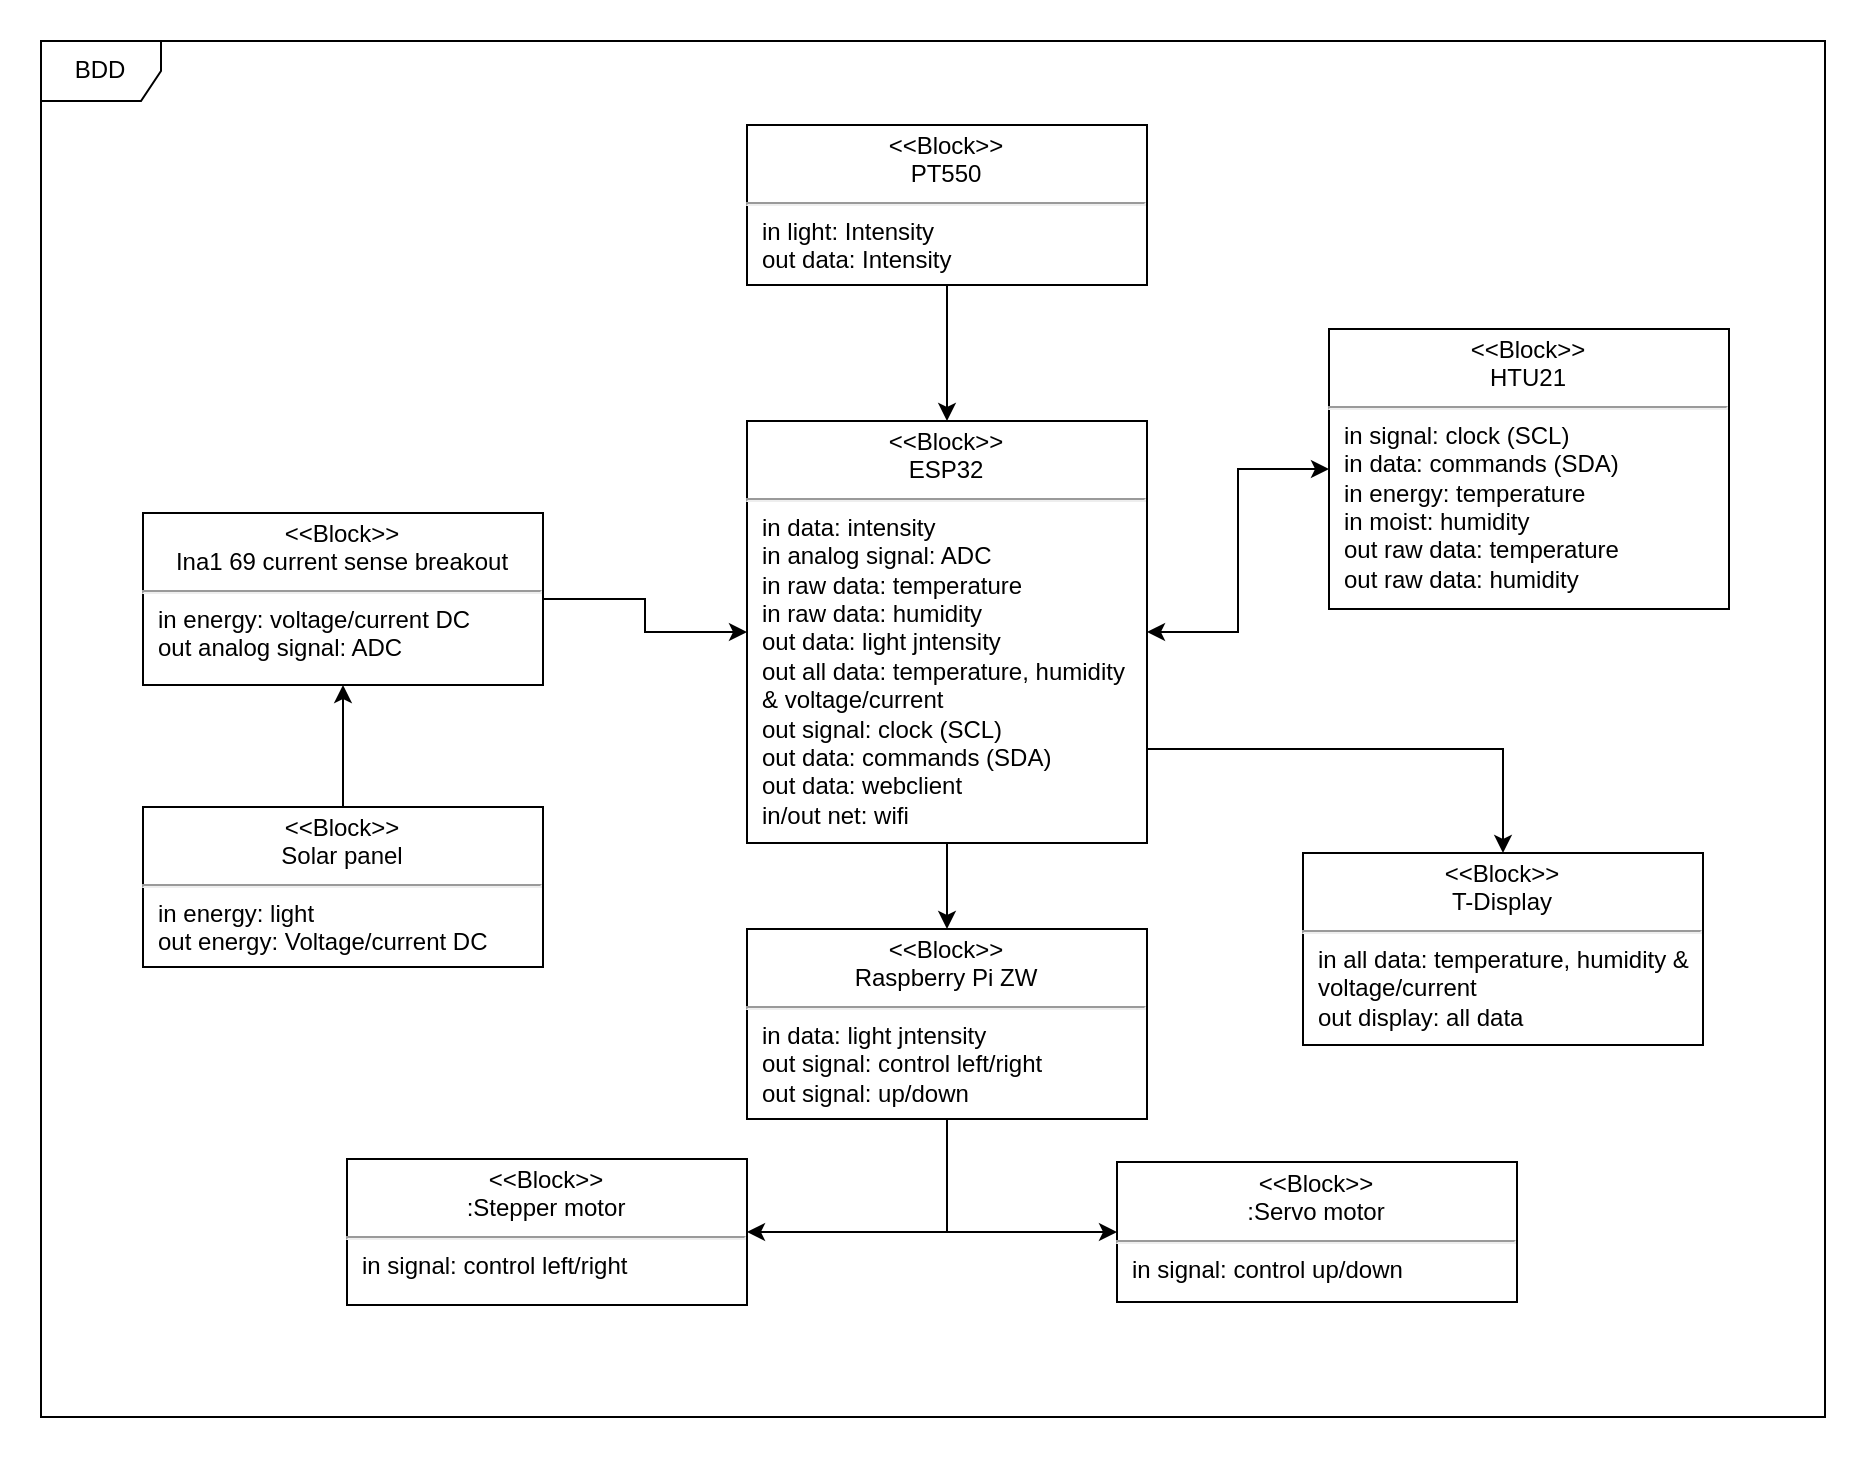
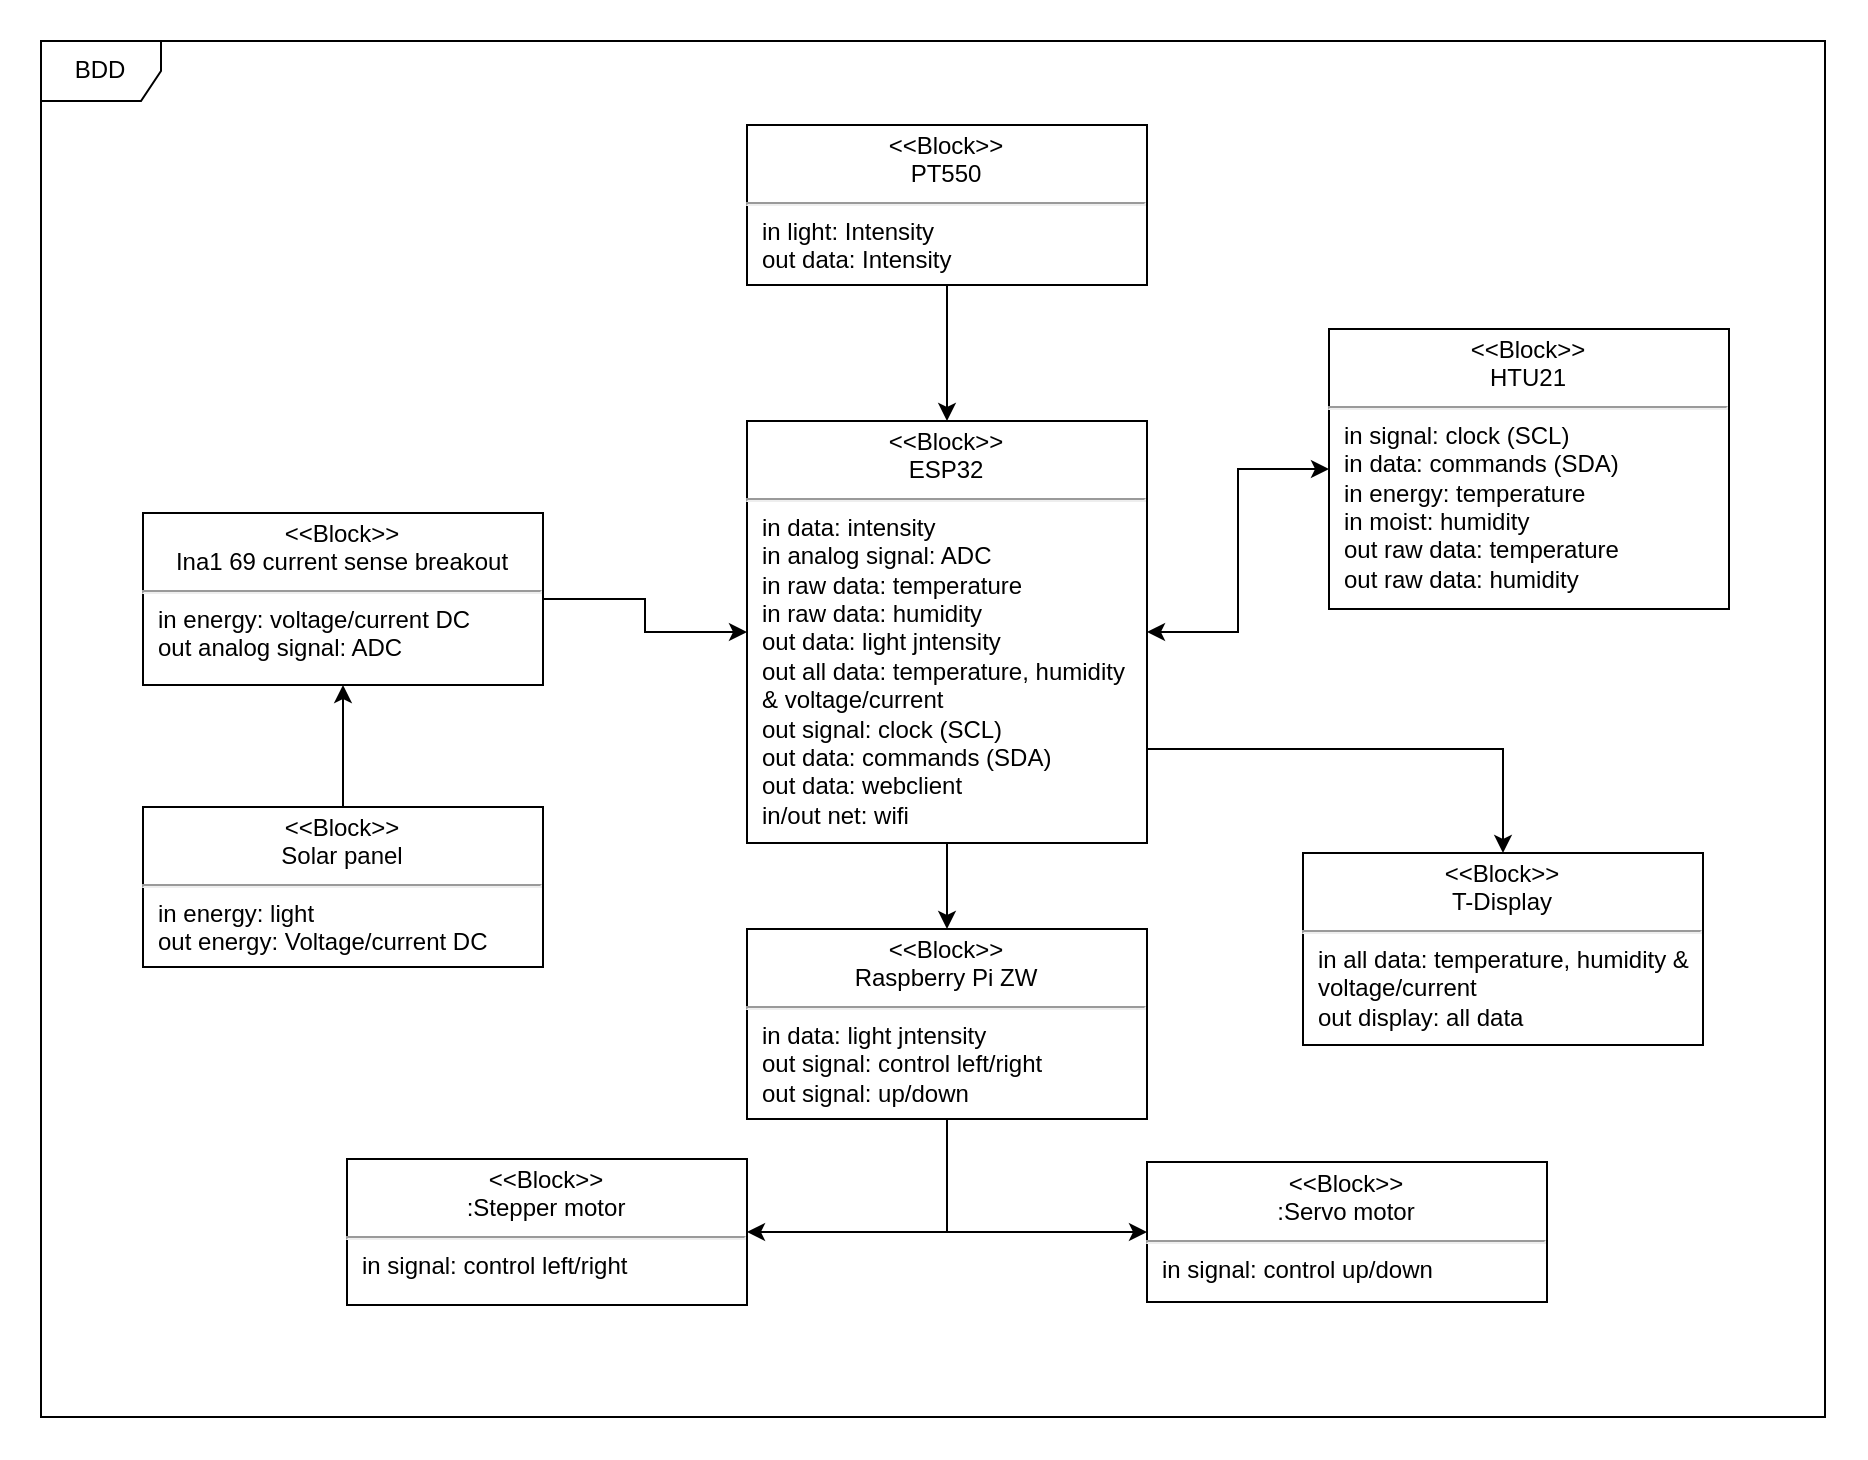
(1317, 1232) -> (1347, 1232)
